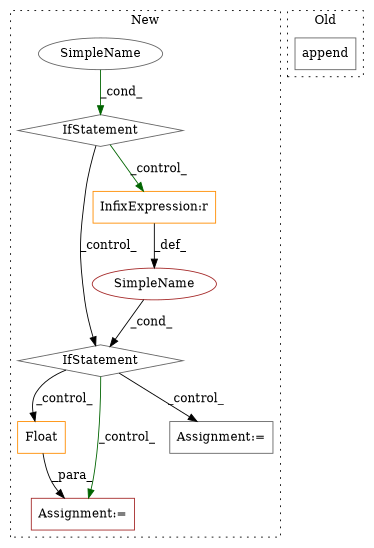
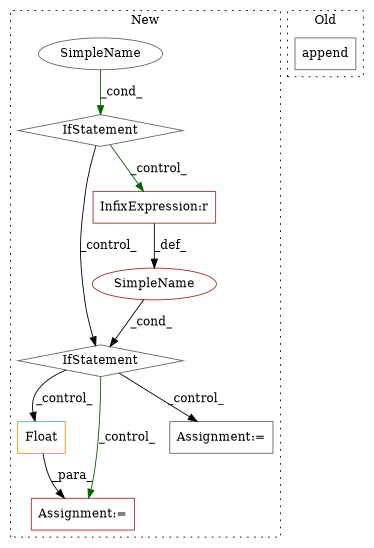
(154, 207) -> (154, 207)
